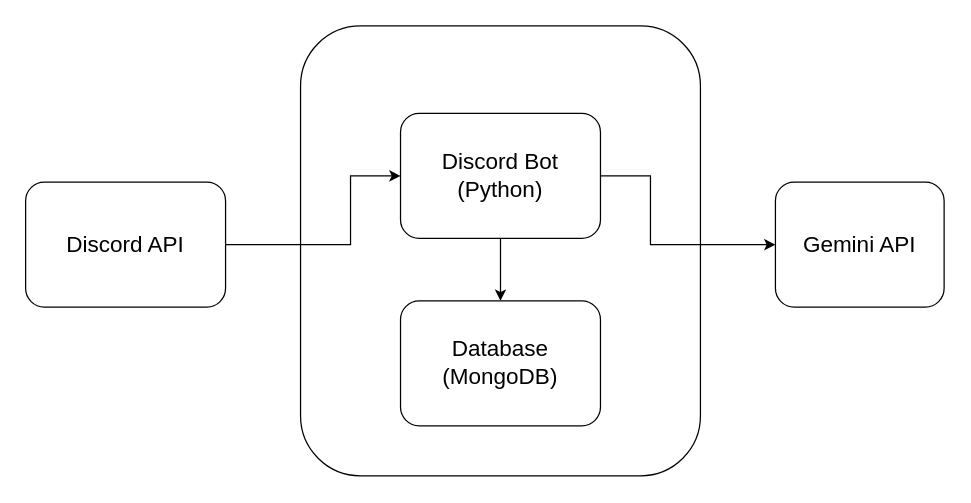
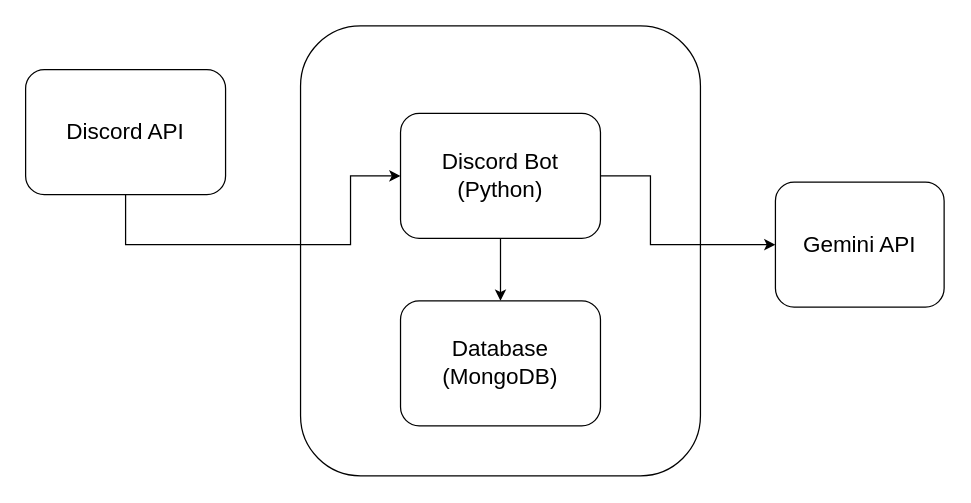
(126, 244) -> (126, 132)
